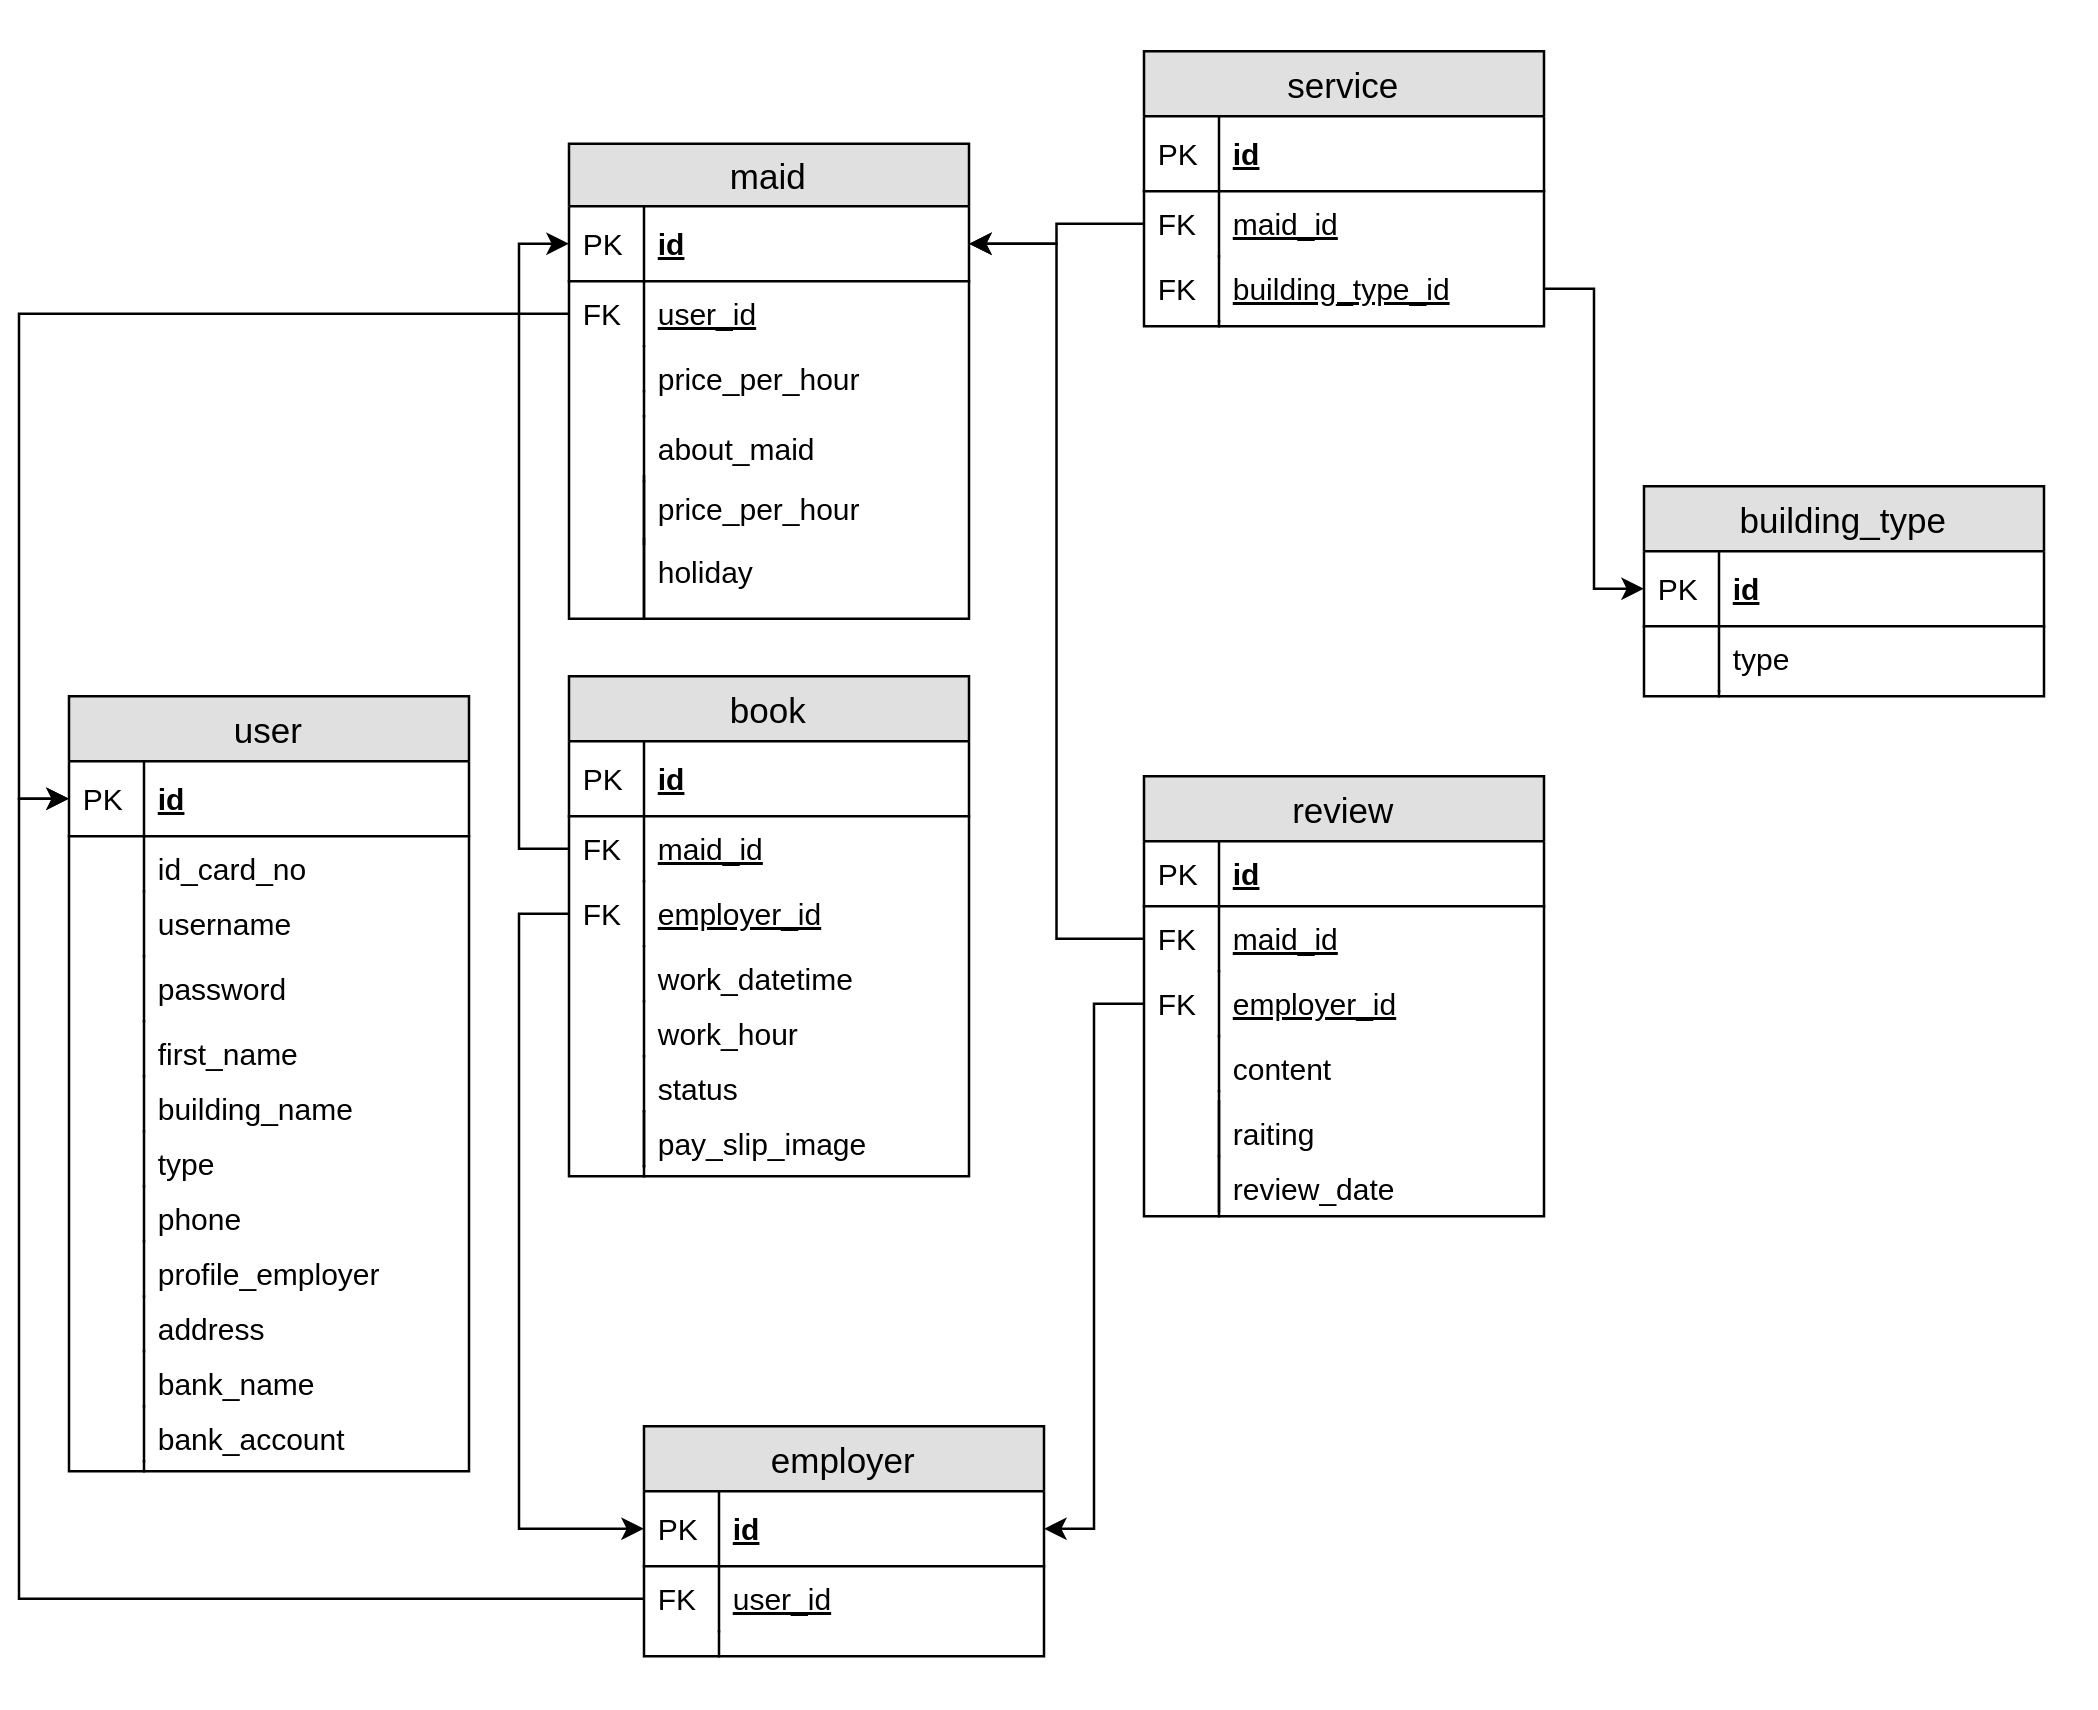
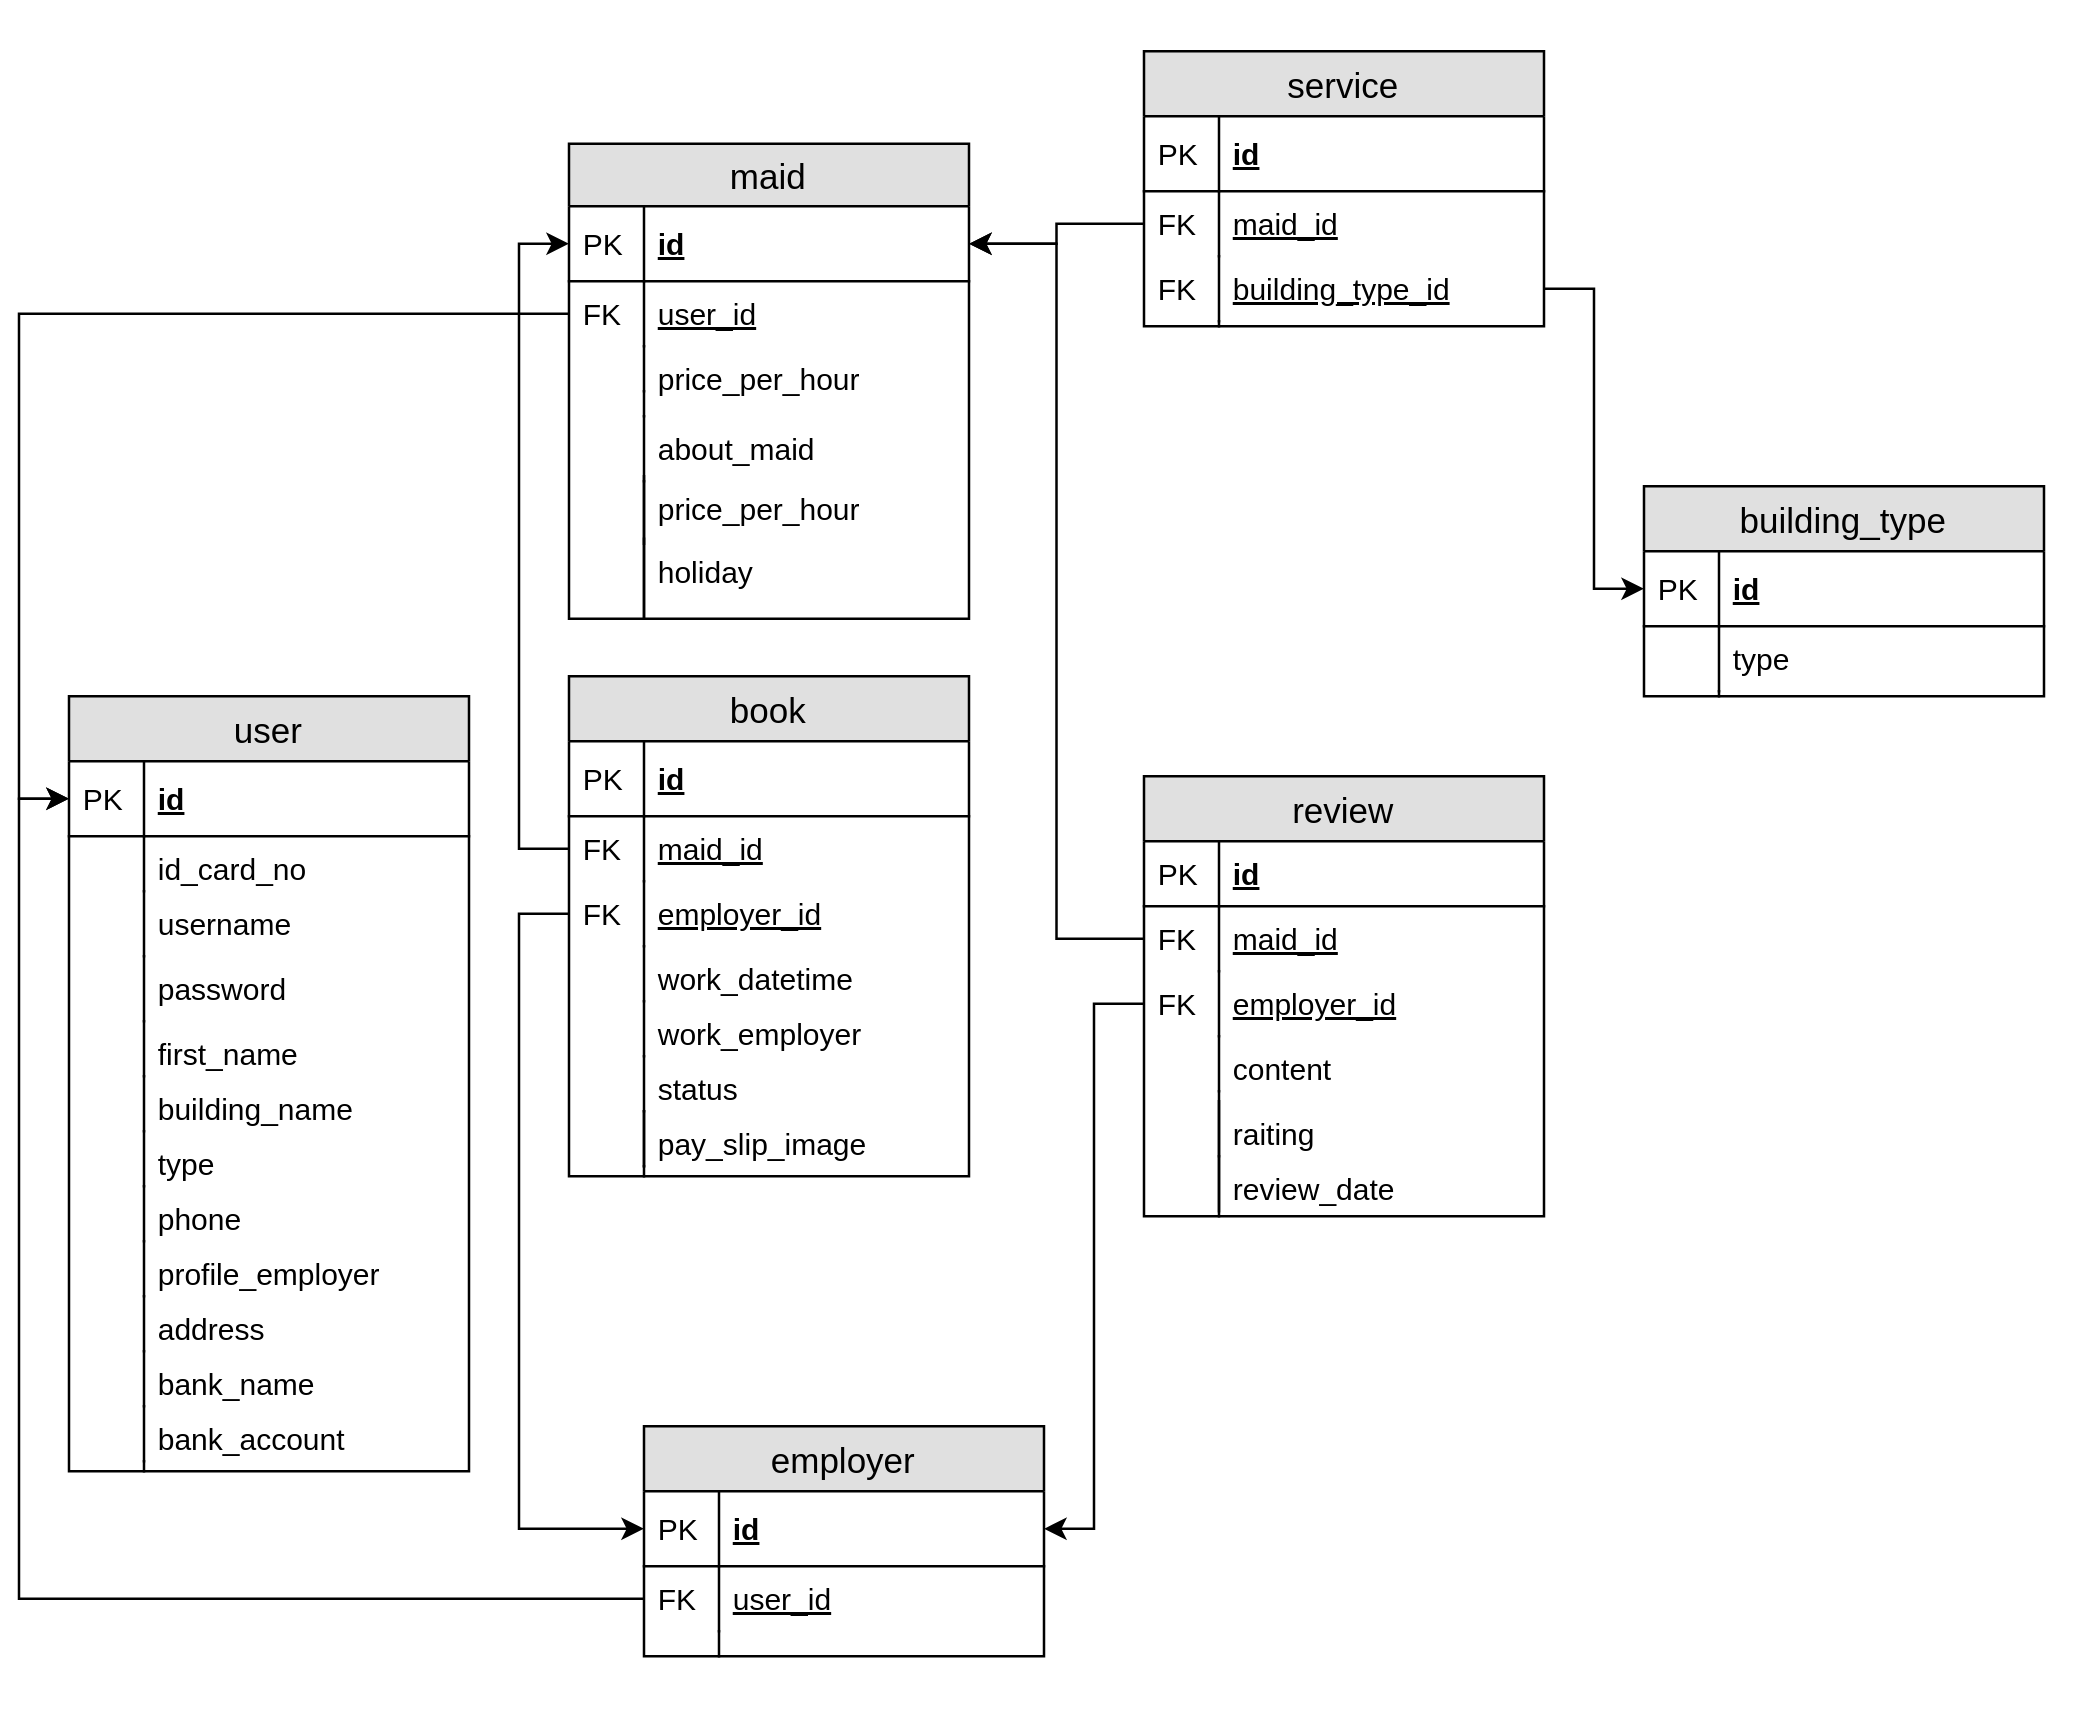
(733, 1035) -> (763, 1035)
